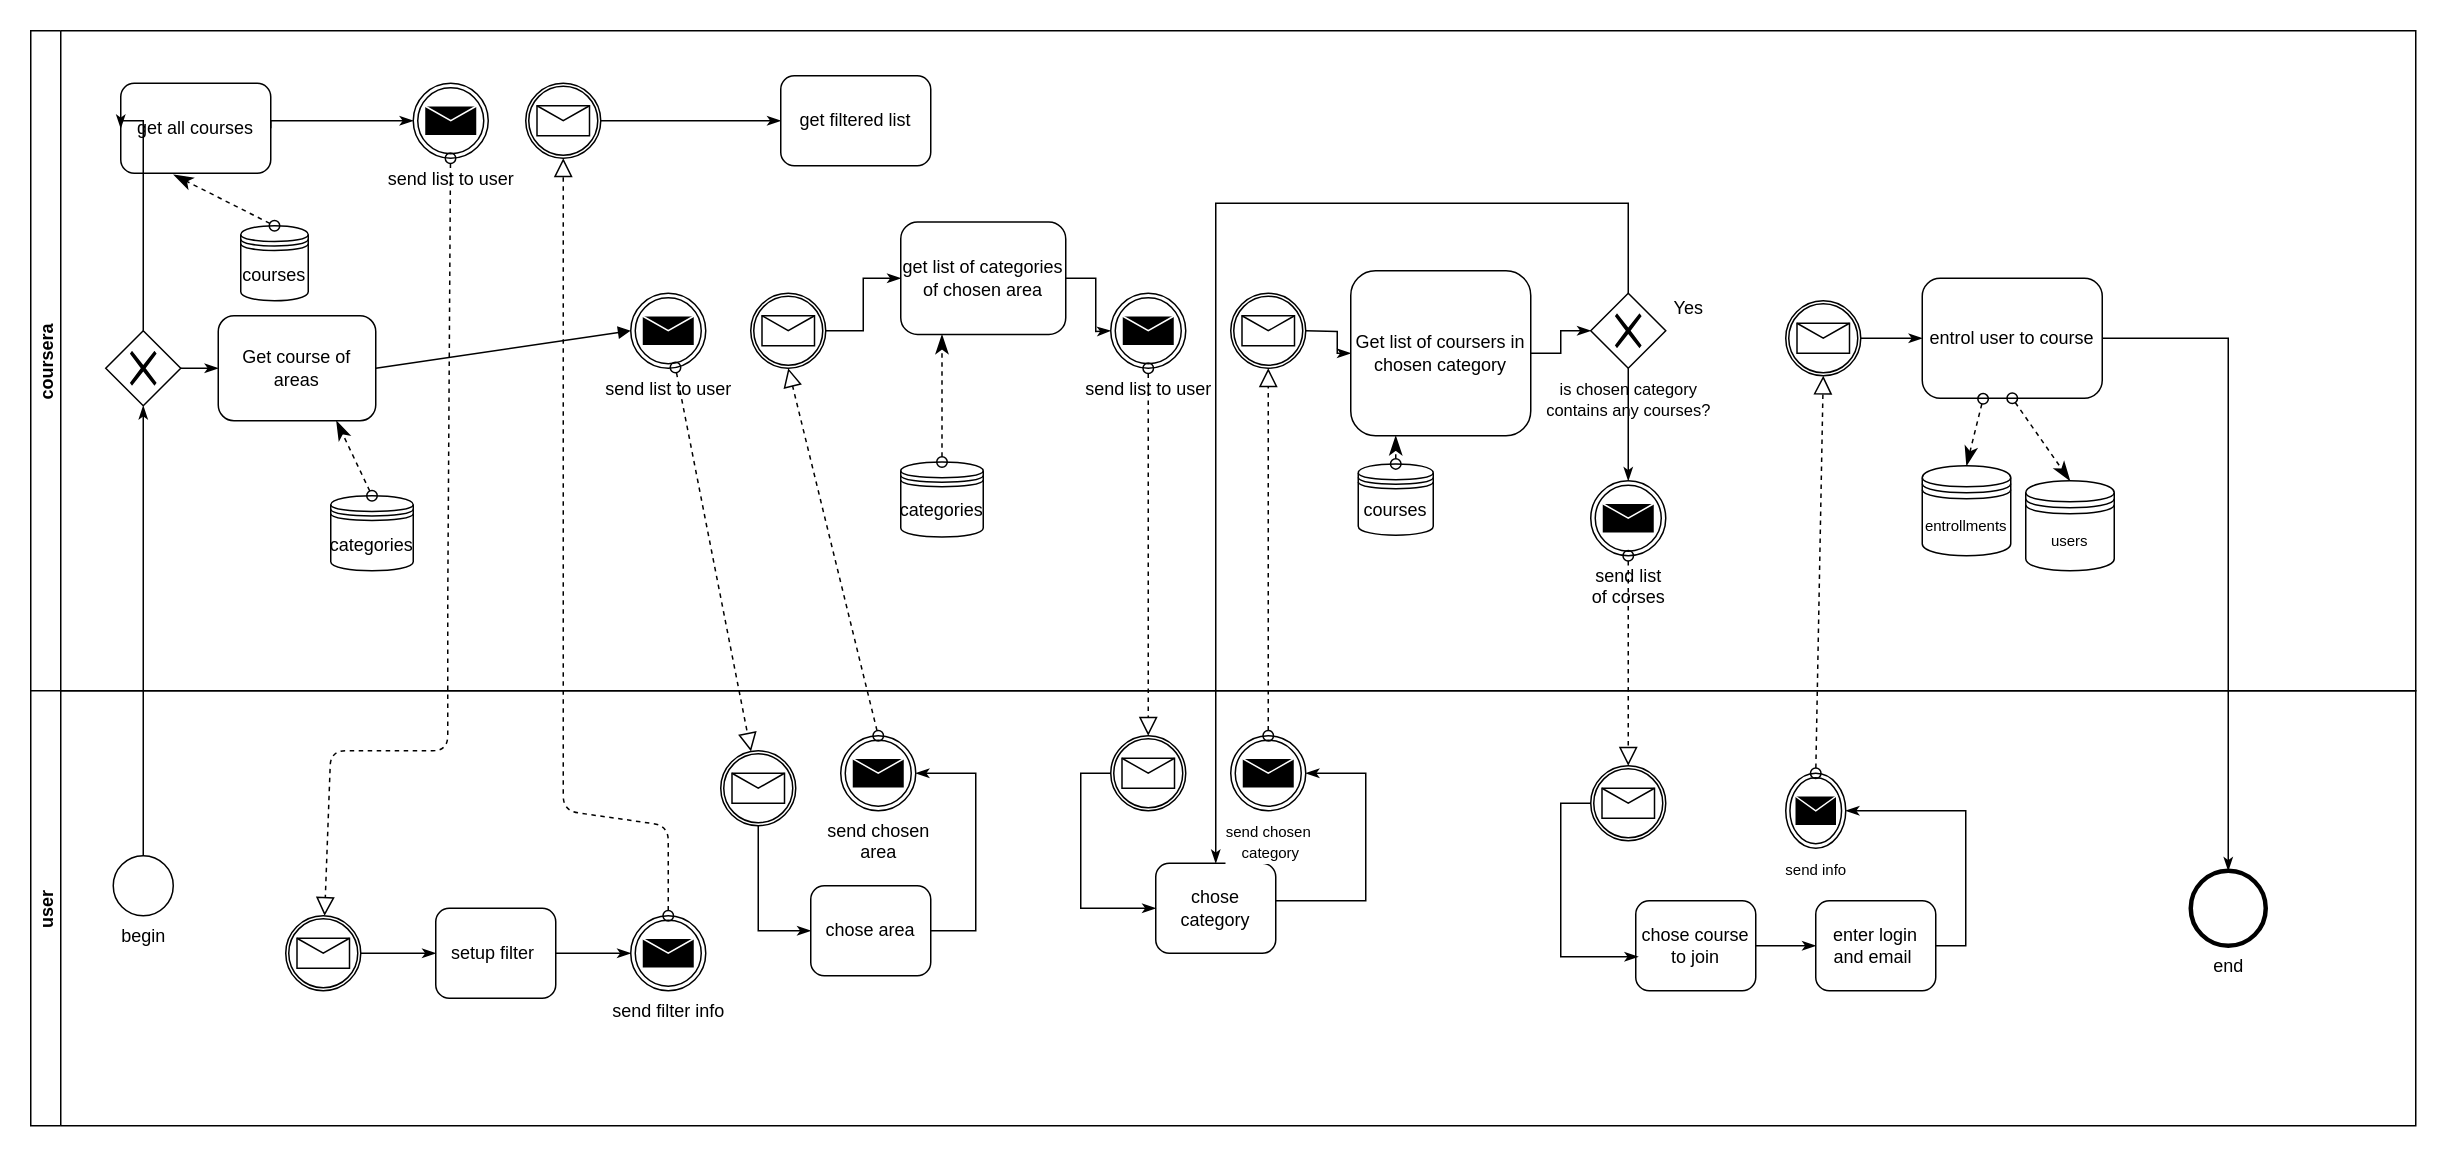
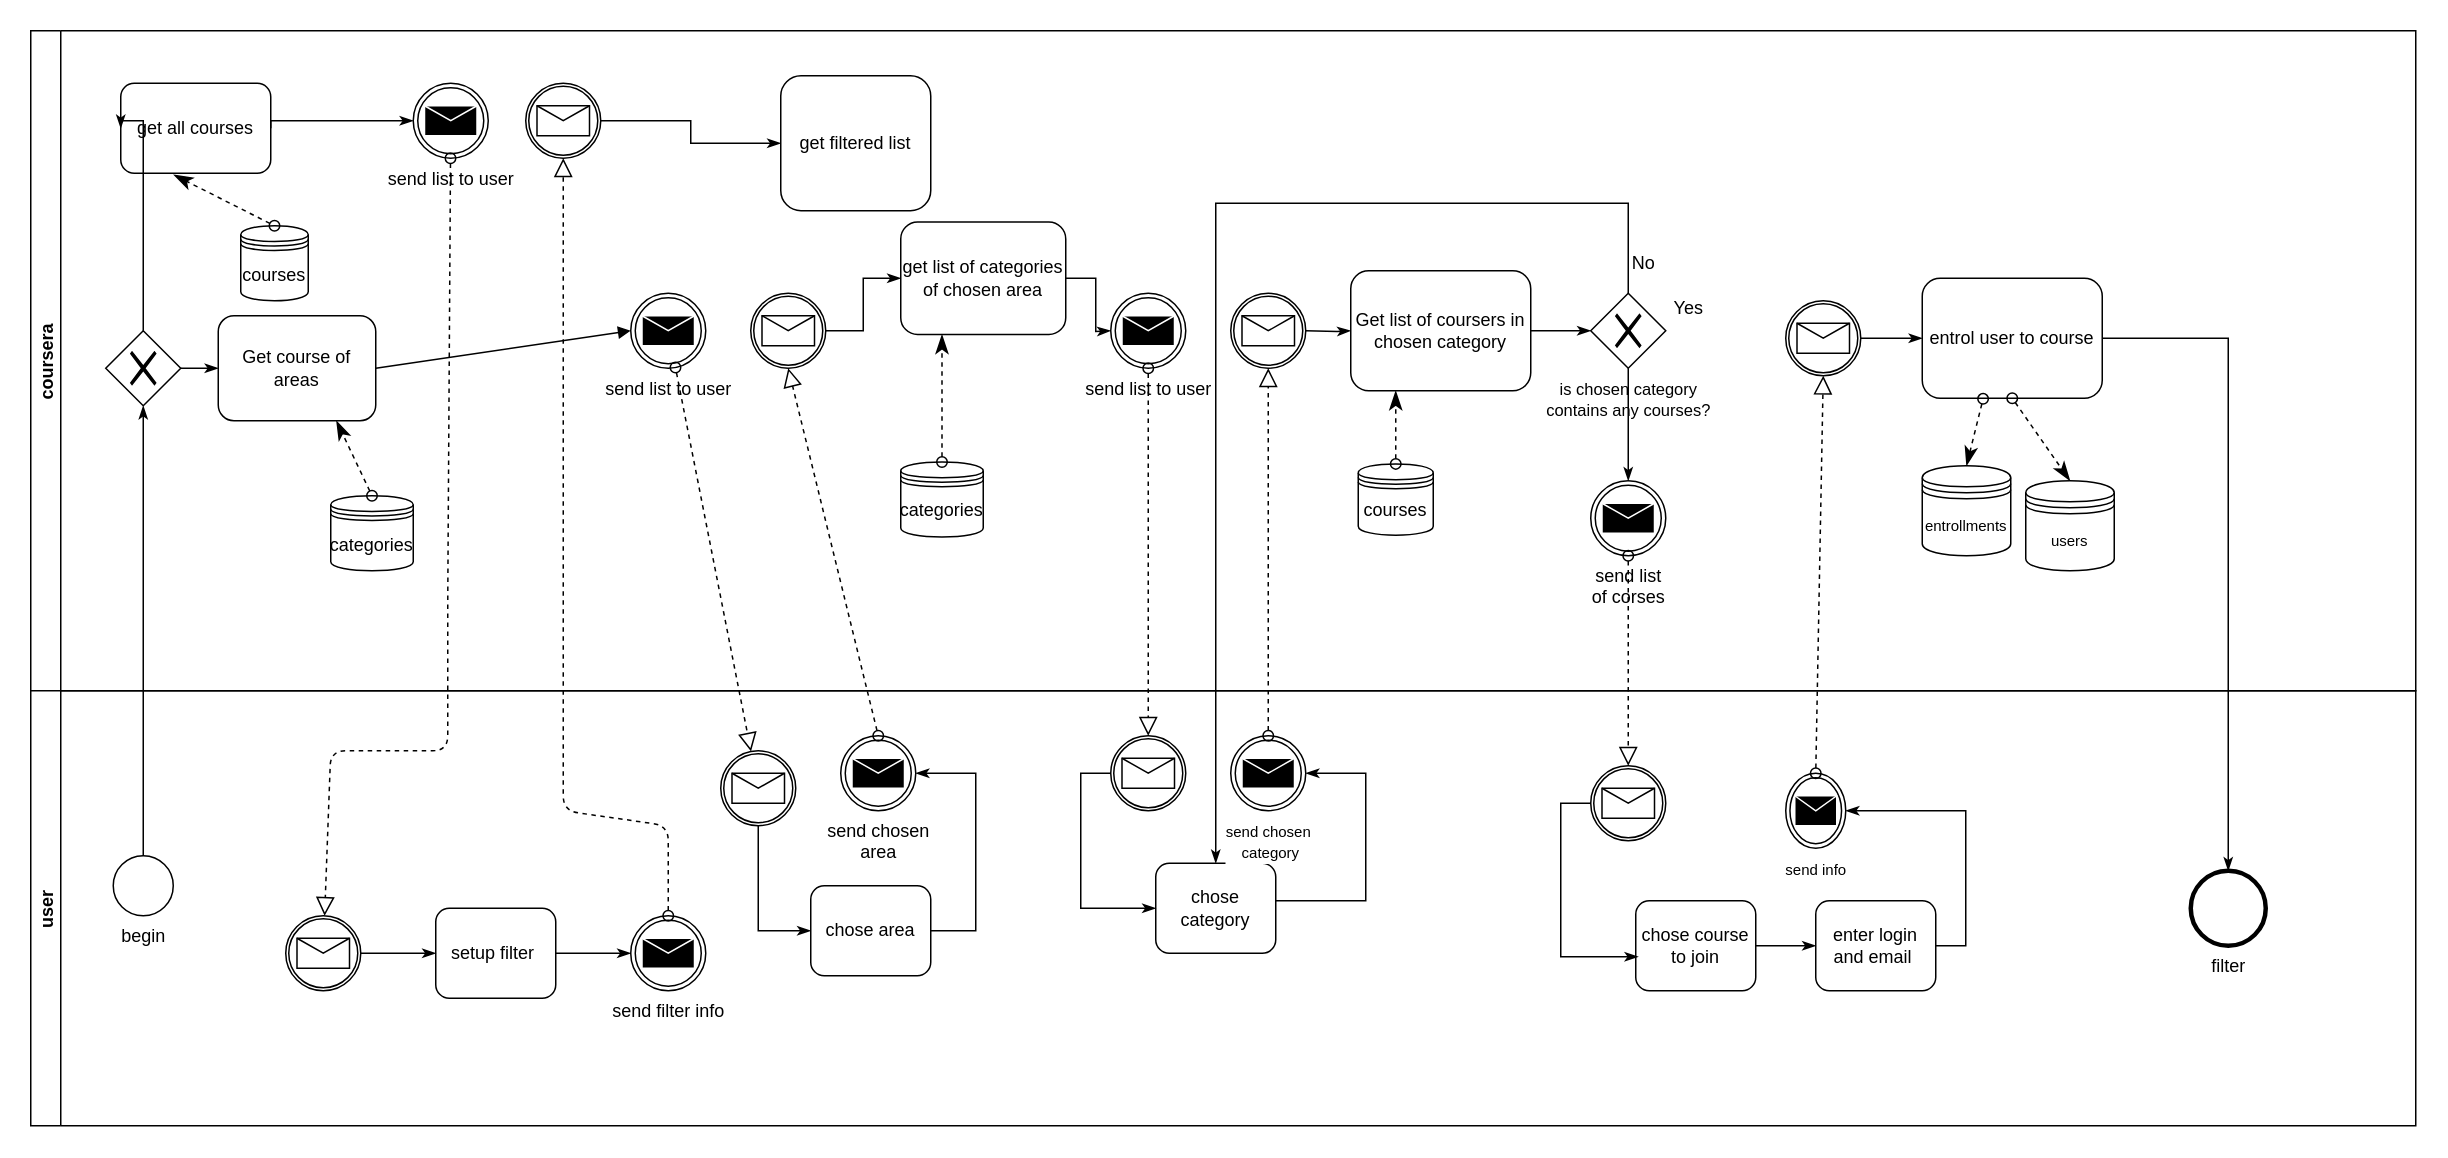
(856, 121) -> (856, 143)
none -> (1643, 263)
(1441, 353) -> (1441, 331)
(2229, 967) -> (2229, 967)
